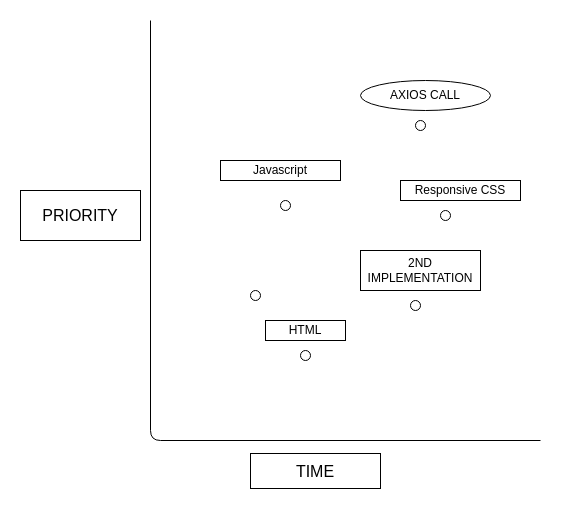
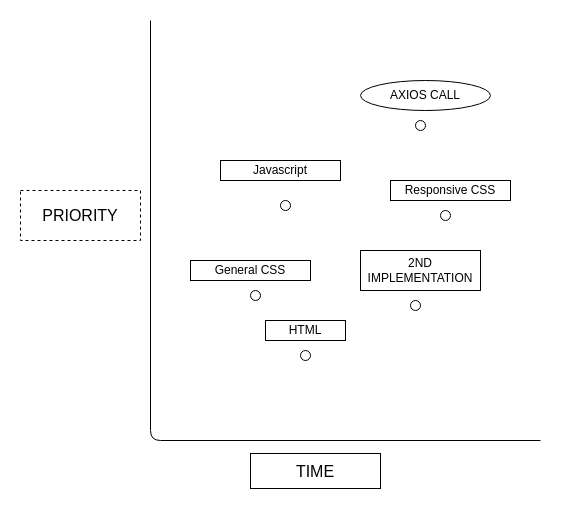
(461, 191) -> (451, 191)
(81, 216) -> (81, 216)
none -> (251, 271)
